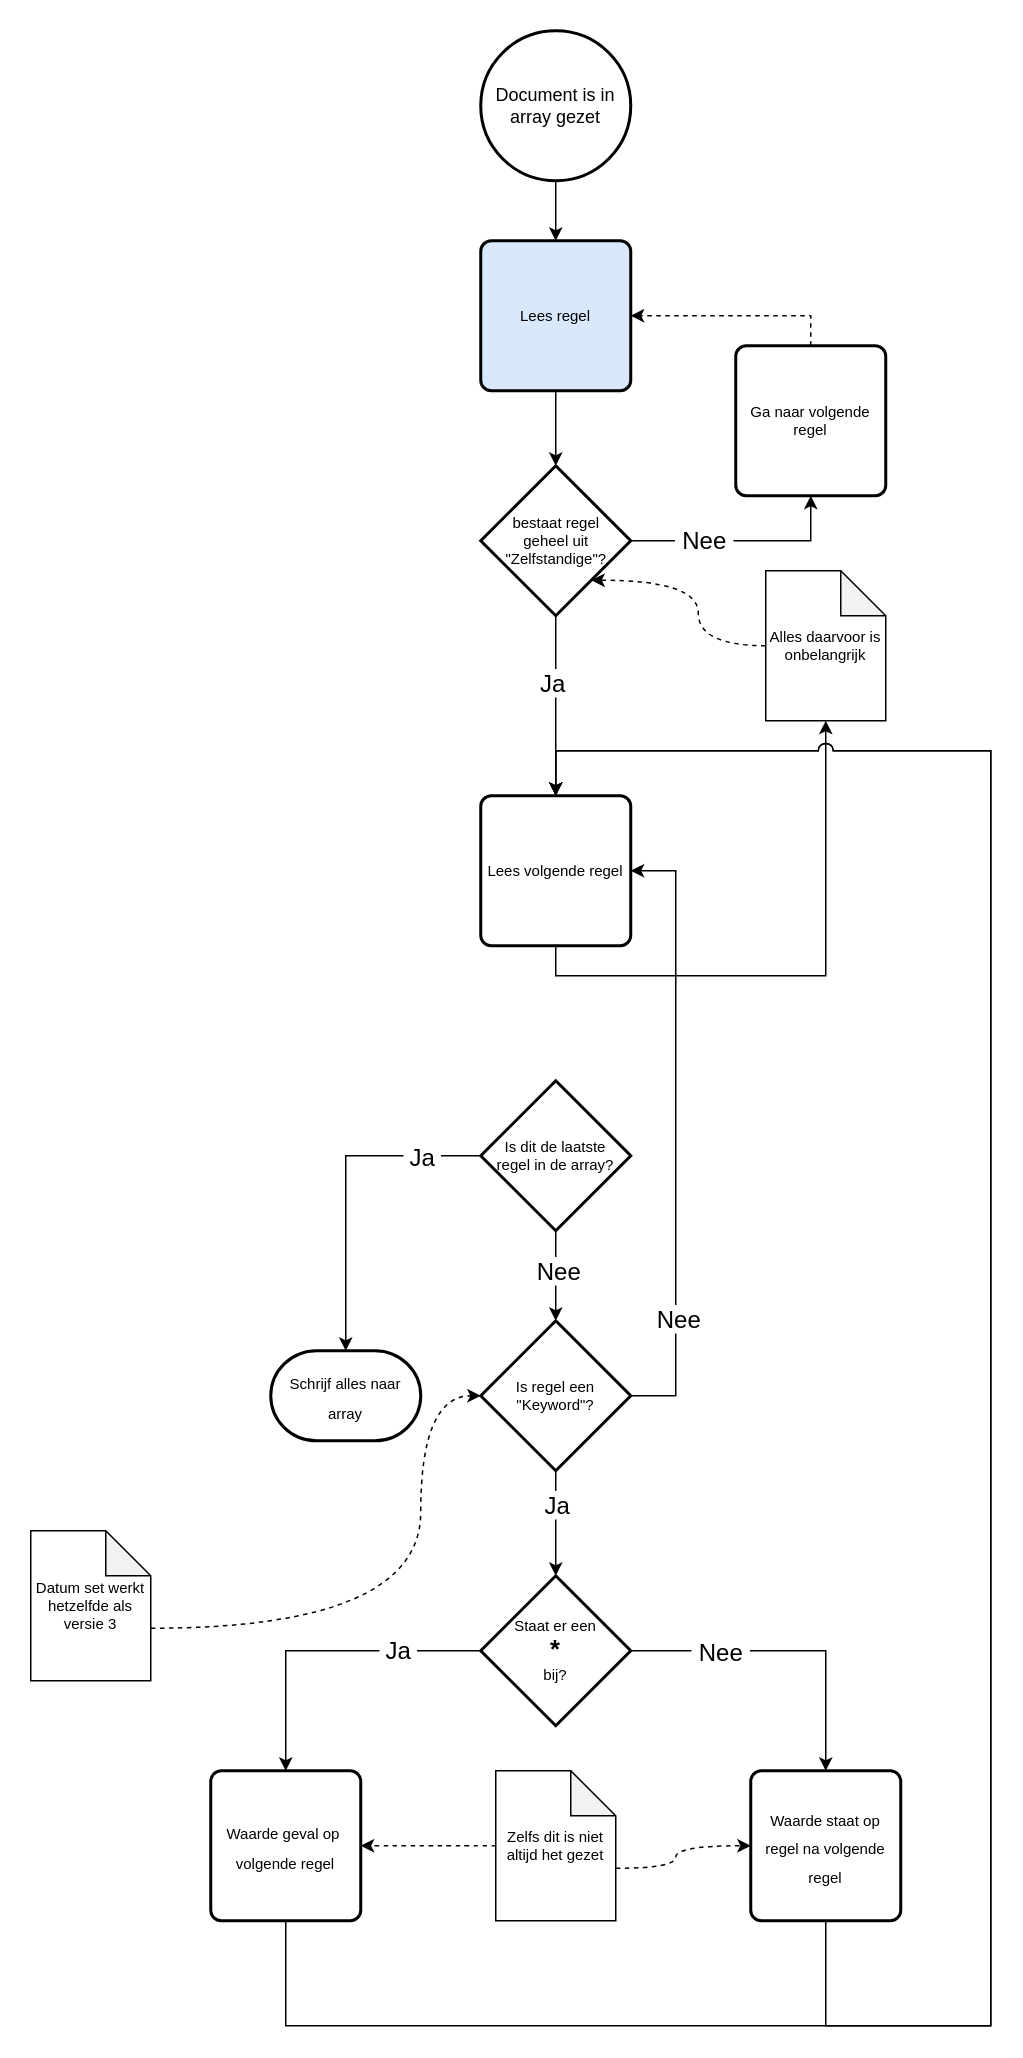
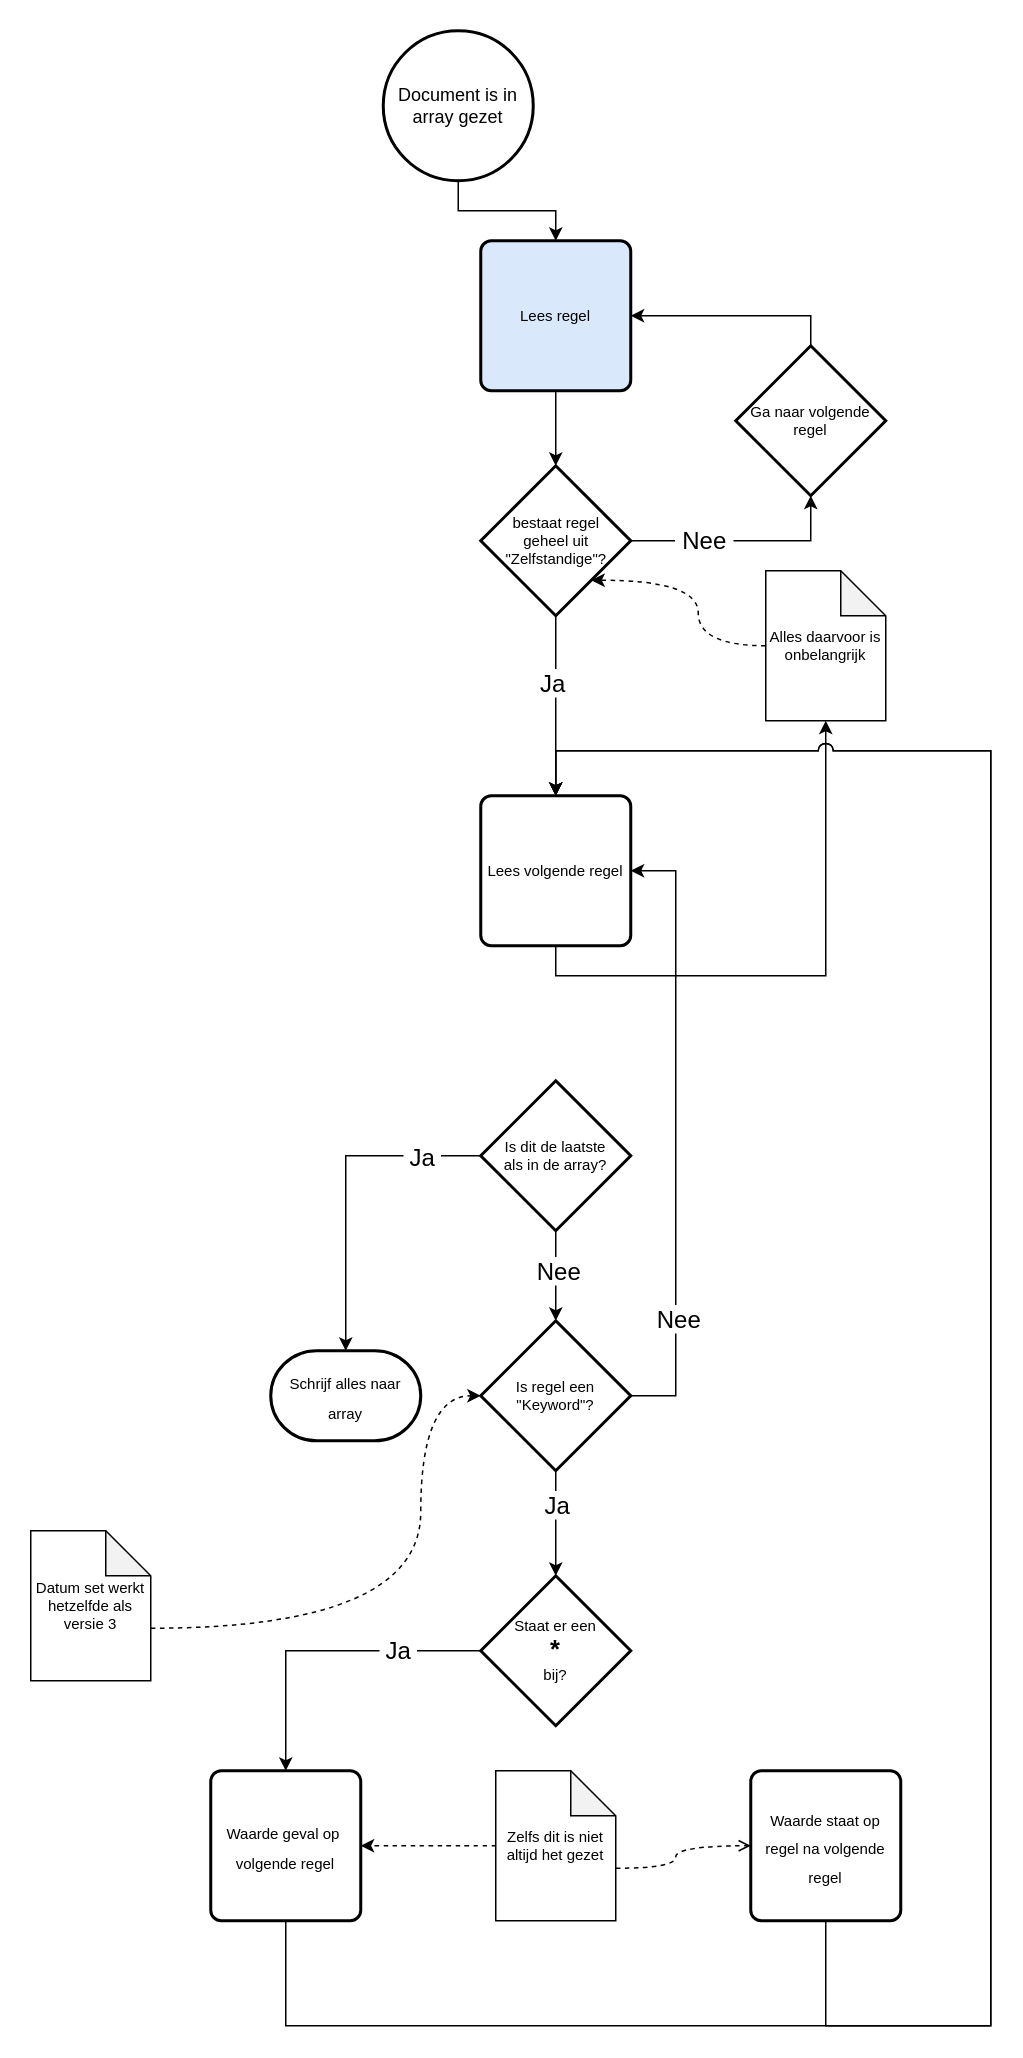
(556, 106) -> (458, 106)
(742, 316) -> (742, 316)
(811, 421) -> (811, 421)
(556, 1156) -> (556, 1156)
(783, 1651) -> none
(739, 1846) -> (741, 1846)
